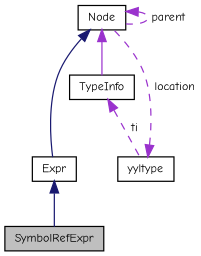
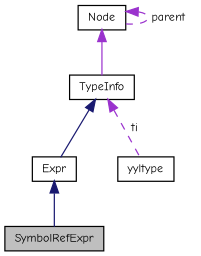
(147, 82) -> none
(53, 94) -> (75, 134)
